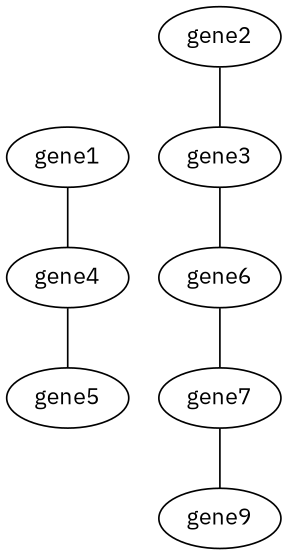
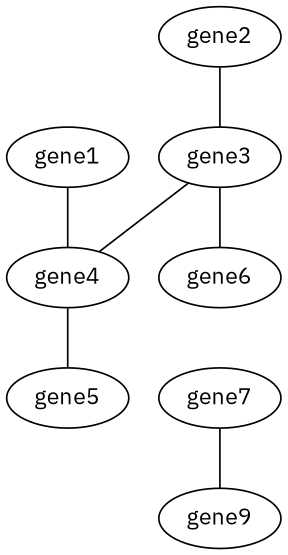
none -> (144, 217)
(220, 338) -> none
